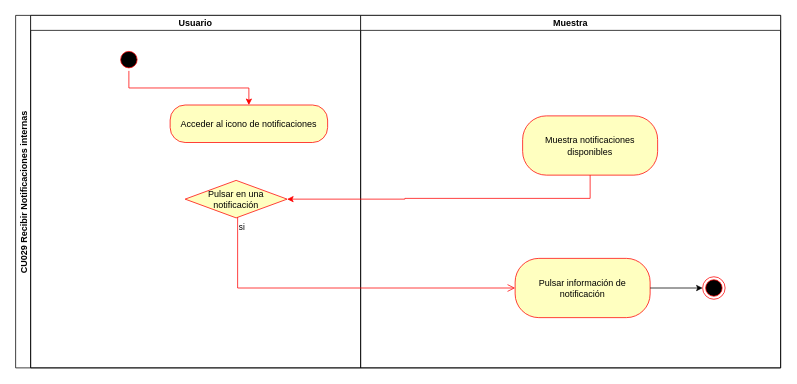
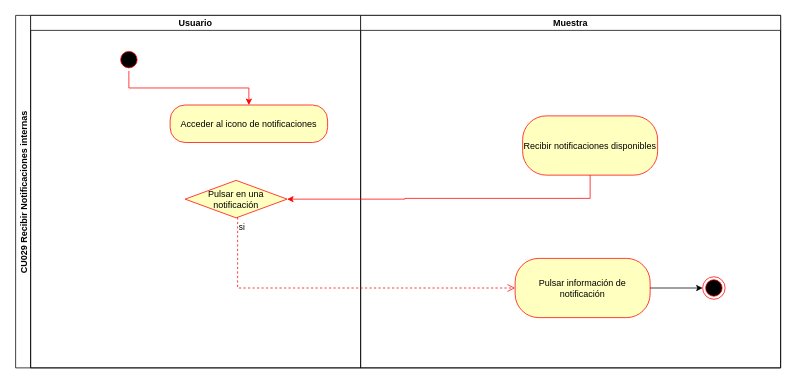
(590, 146) -> (590, 146)
(339, 288) -> (339, 288)
